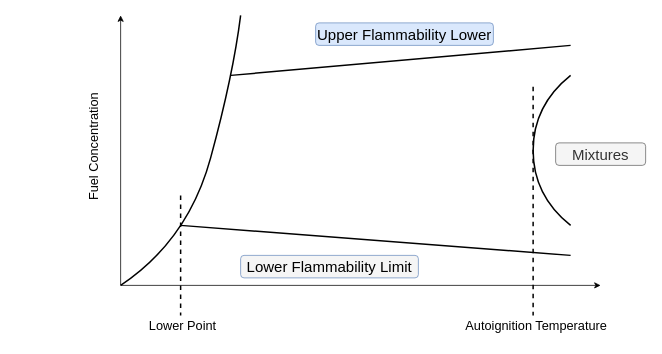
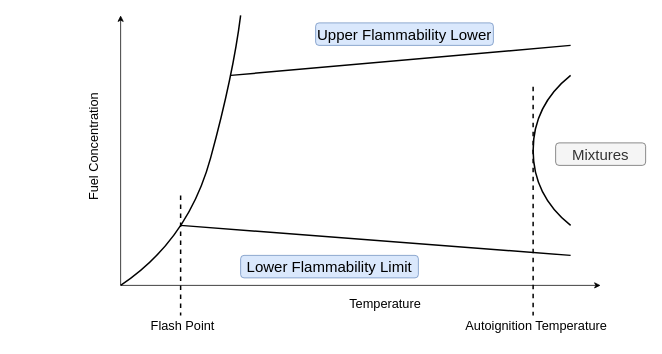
(329, 267) -> (329, 267)
none -> (385, 304)
(183, 327) -> (183, 327)
